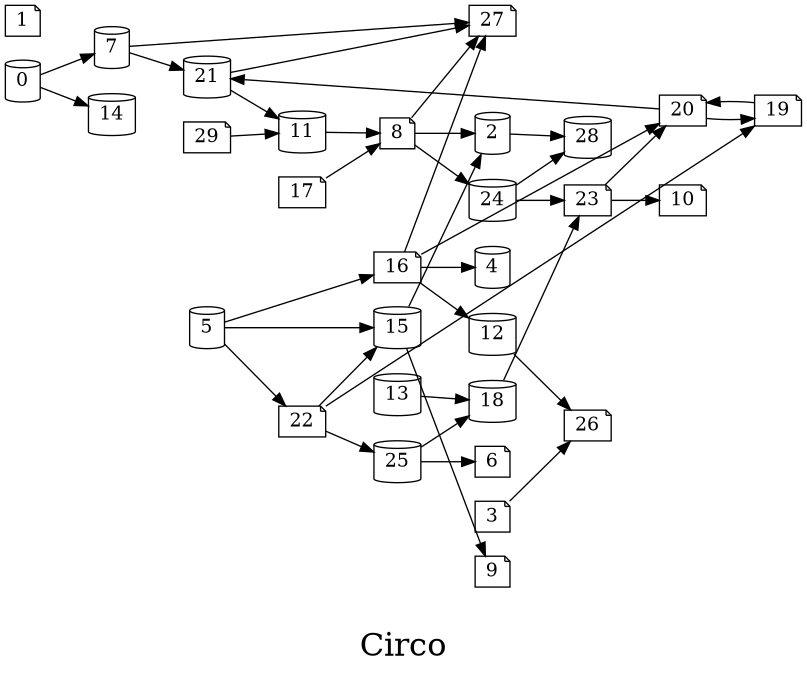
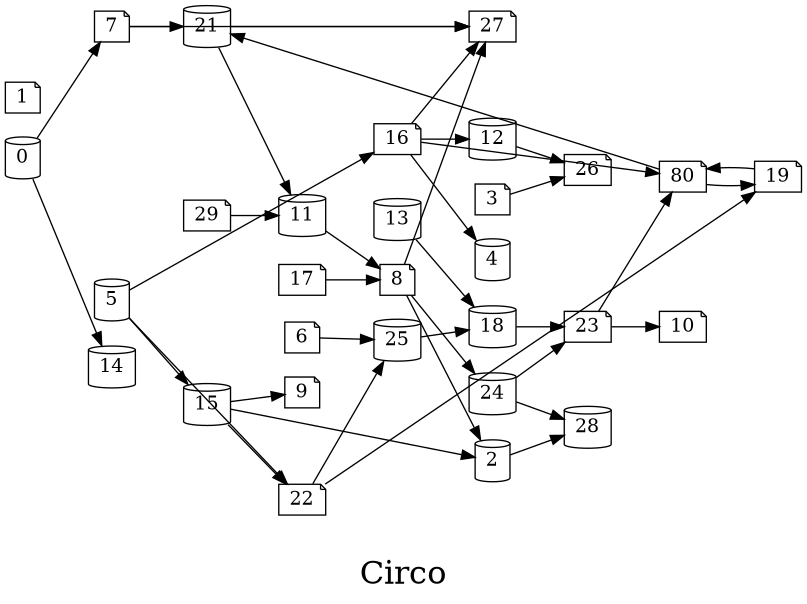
(112, 48) -> (112, 27)
(683, 111) -> (683, 177)
(343, 382) -> (252, 449)
(440, 462) -> (340, 339)
